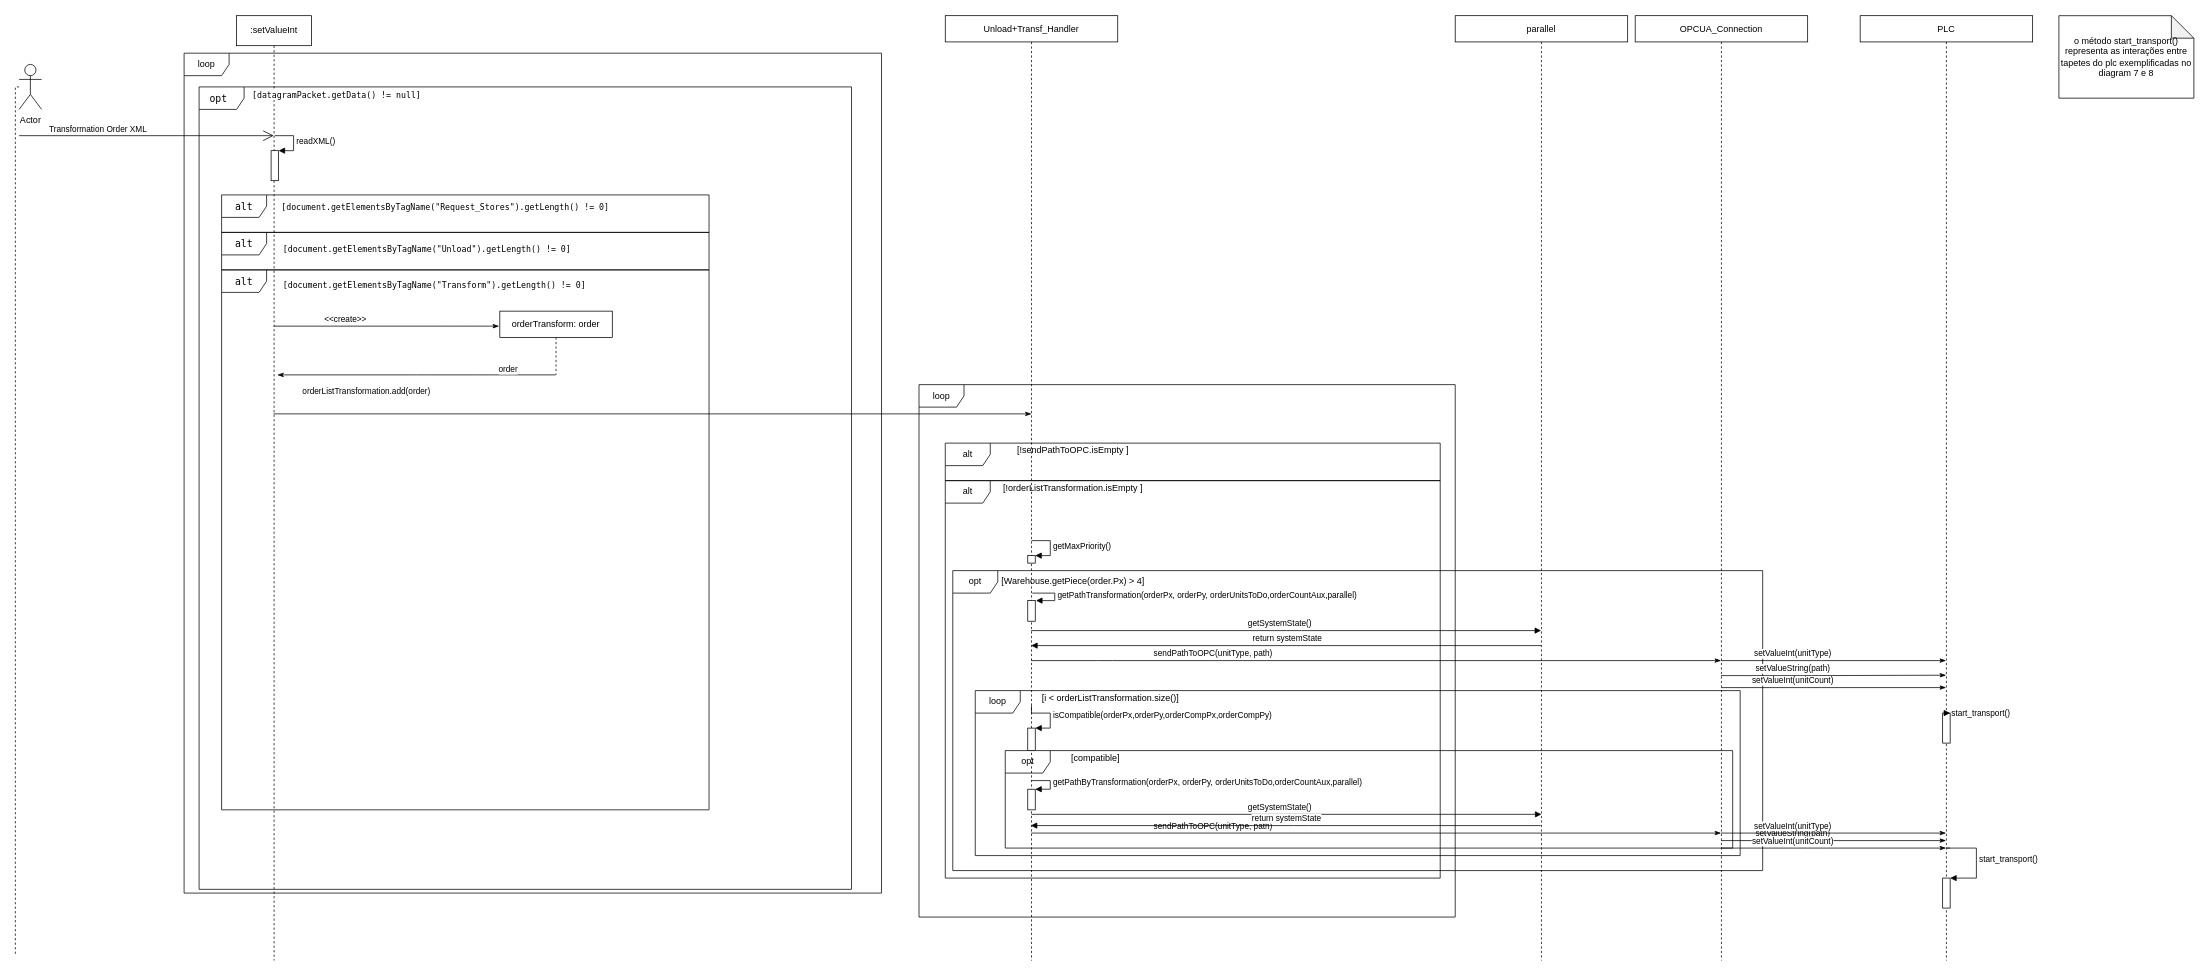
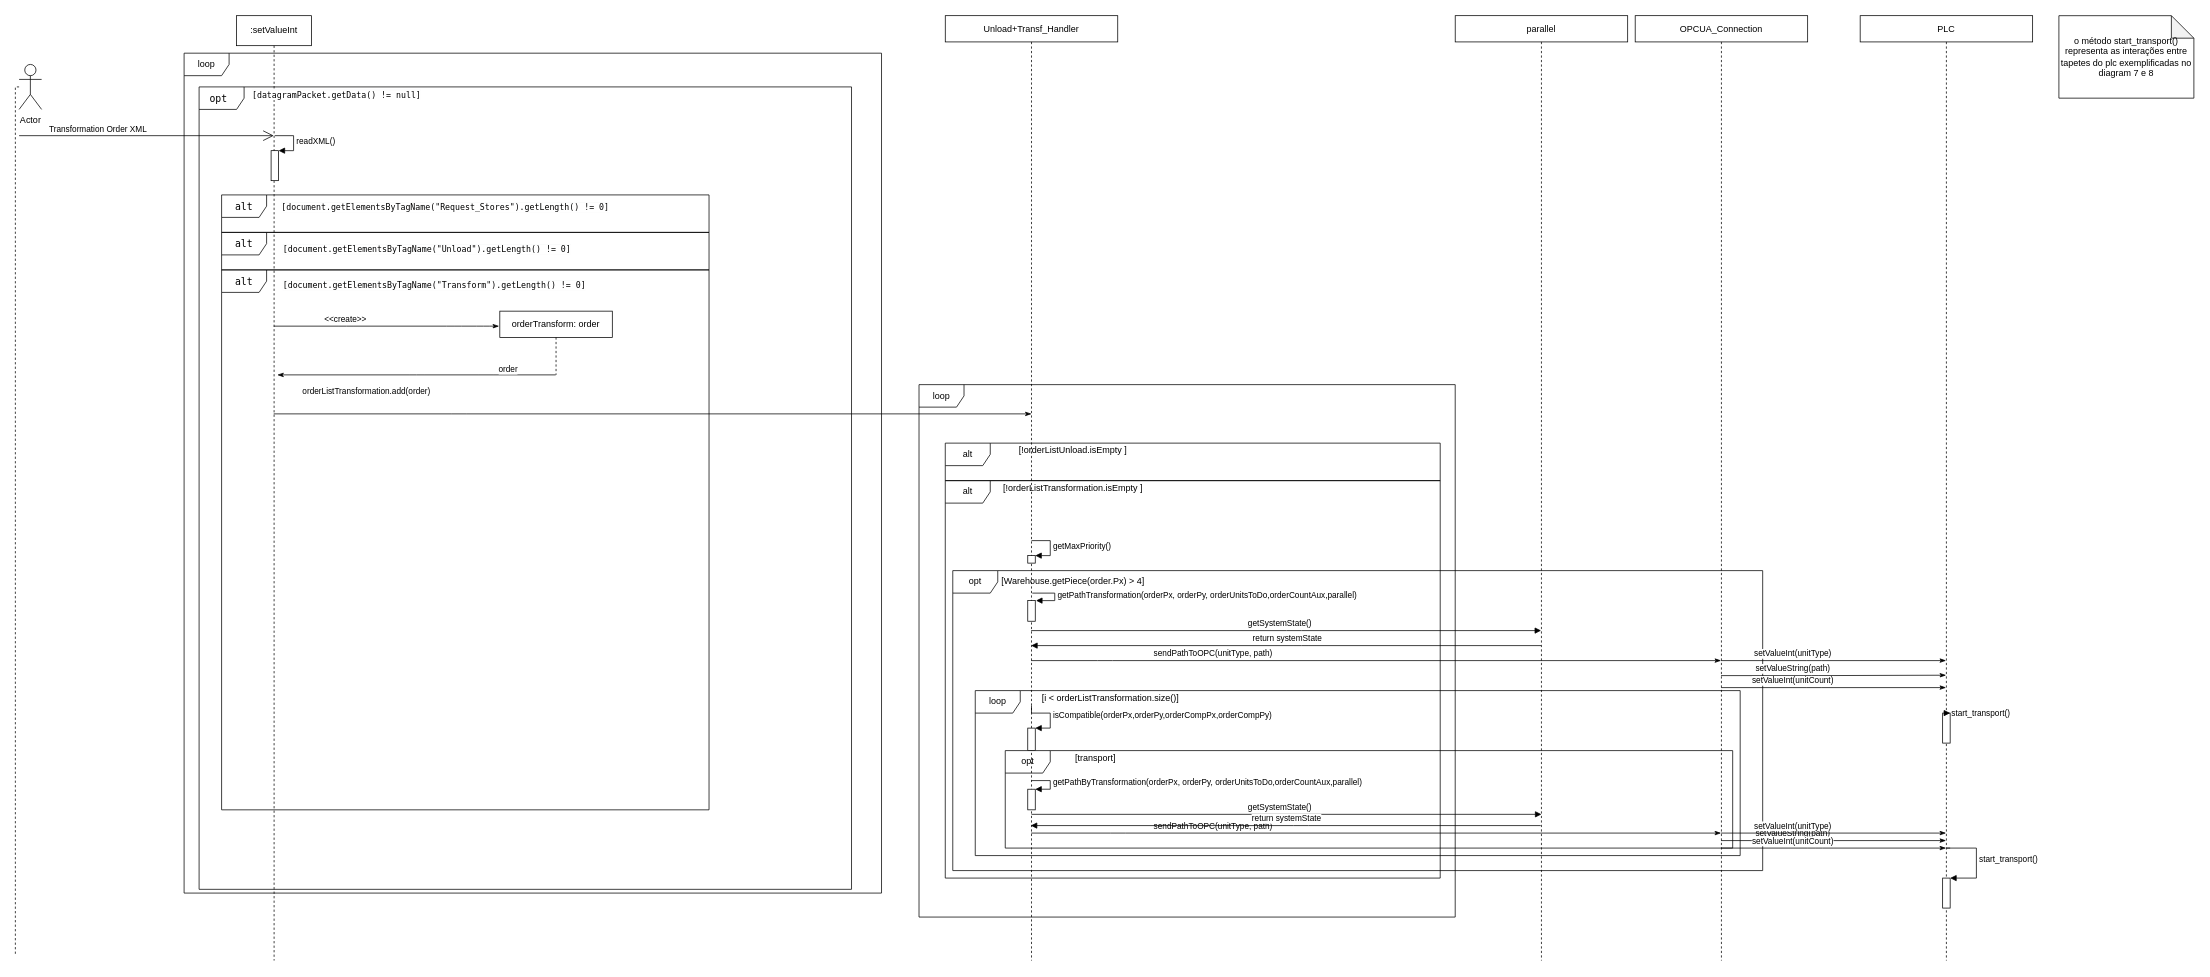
(1073, 450) -> (1073, 450)
(1096, 758) -> (1096, 758)
